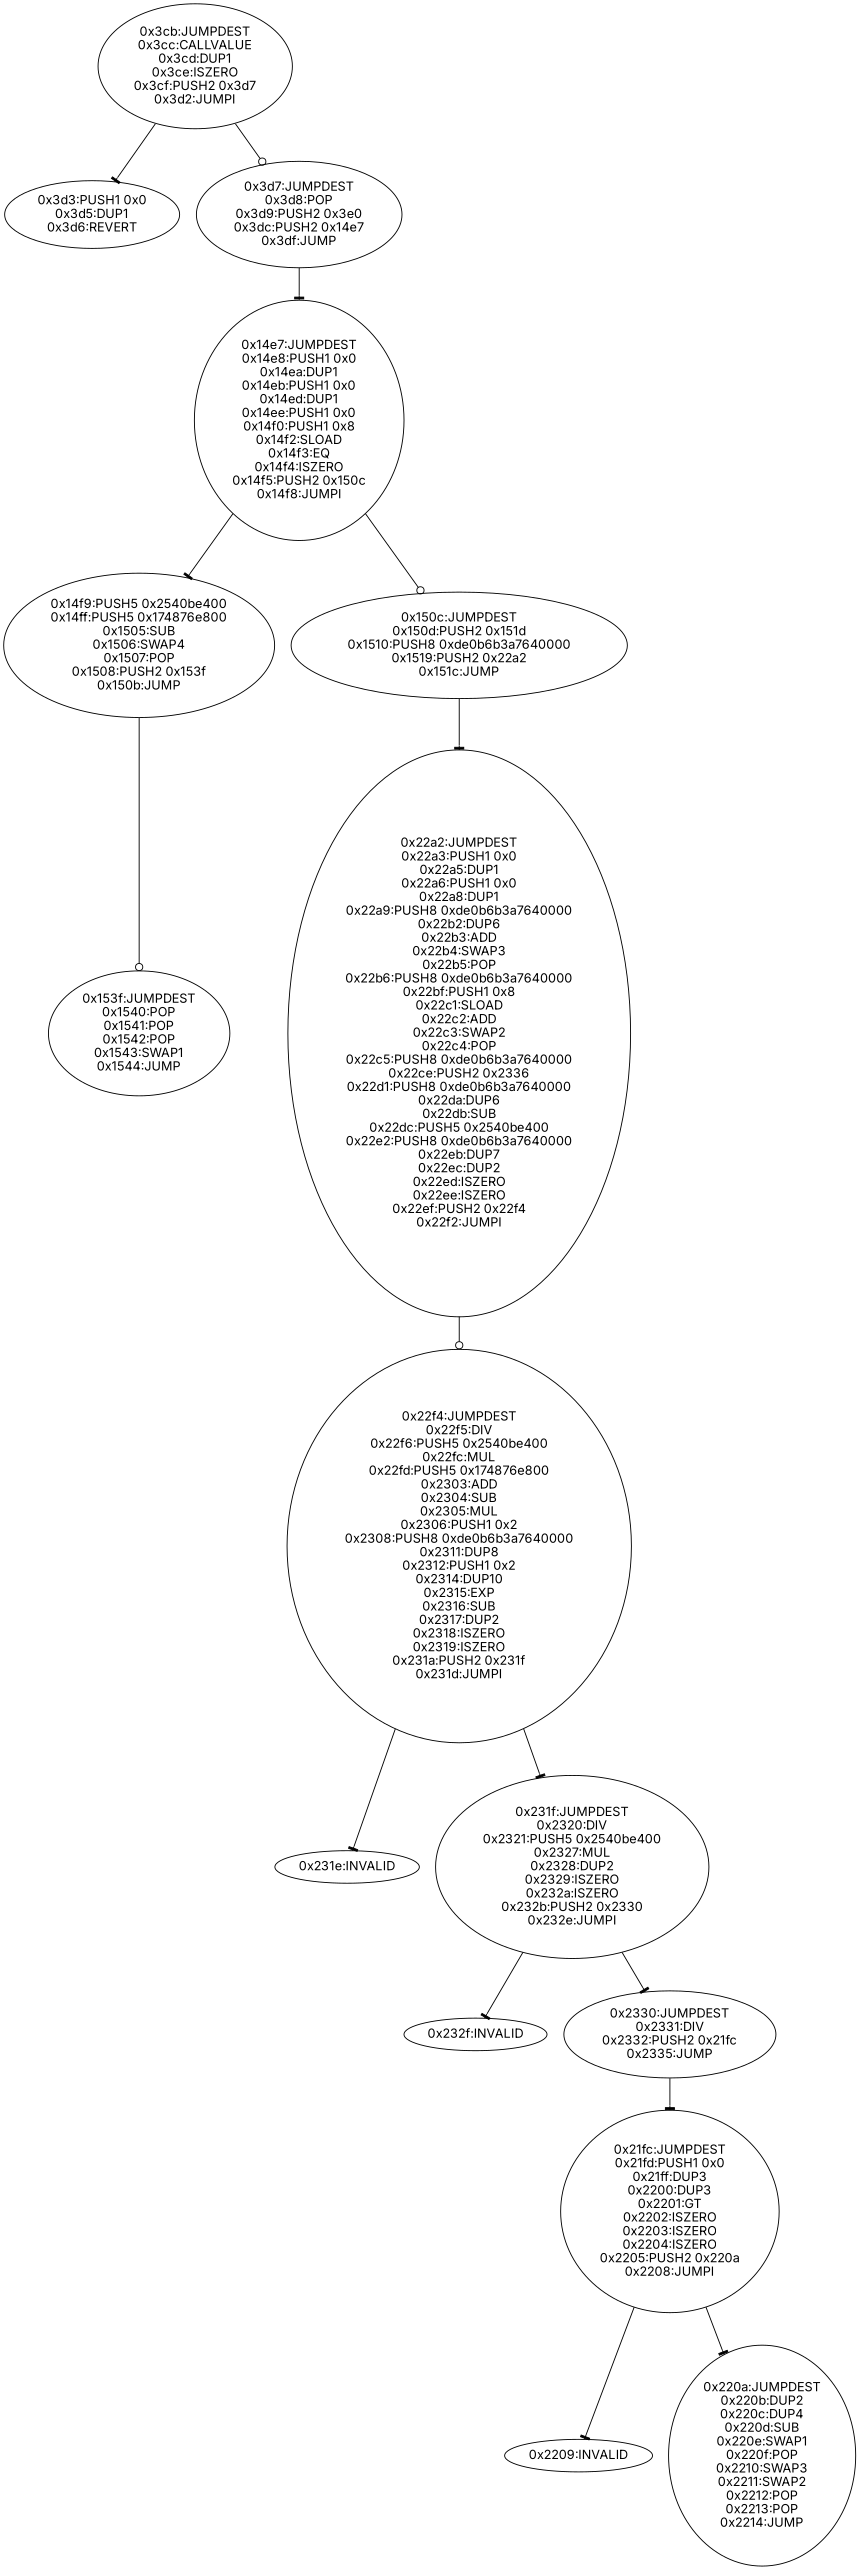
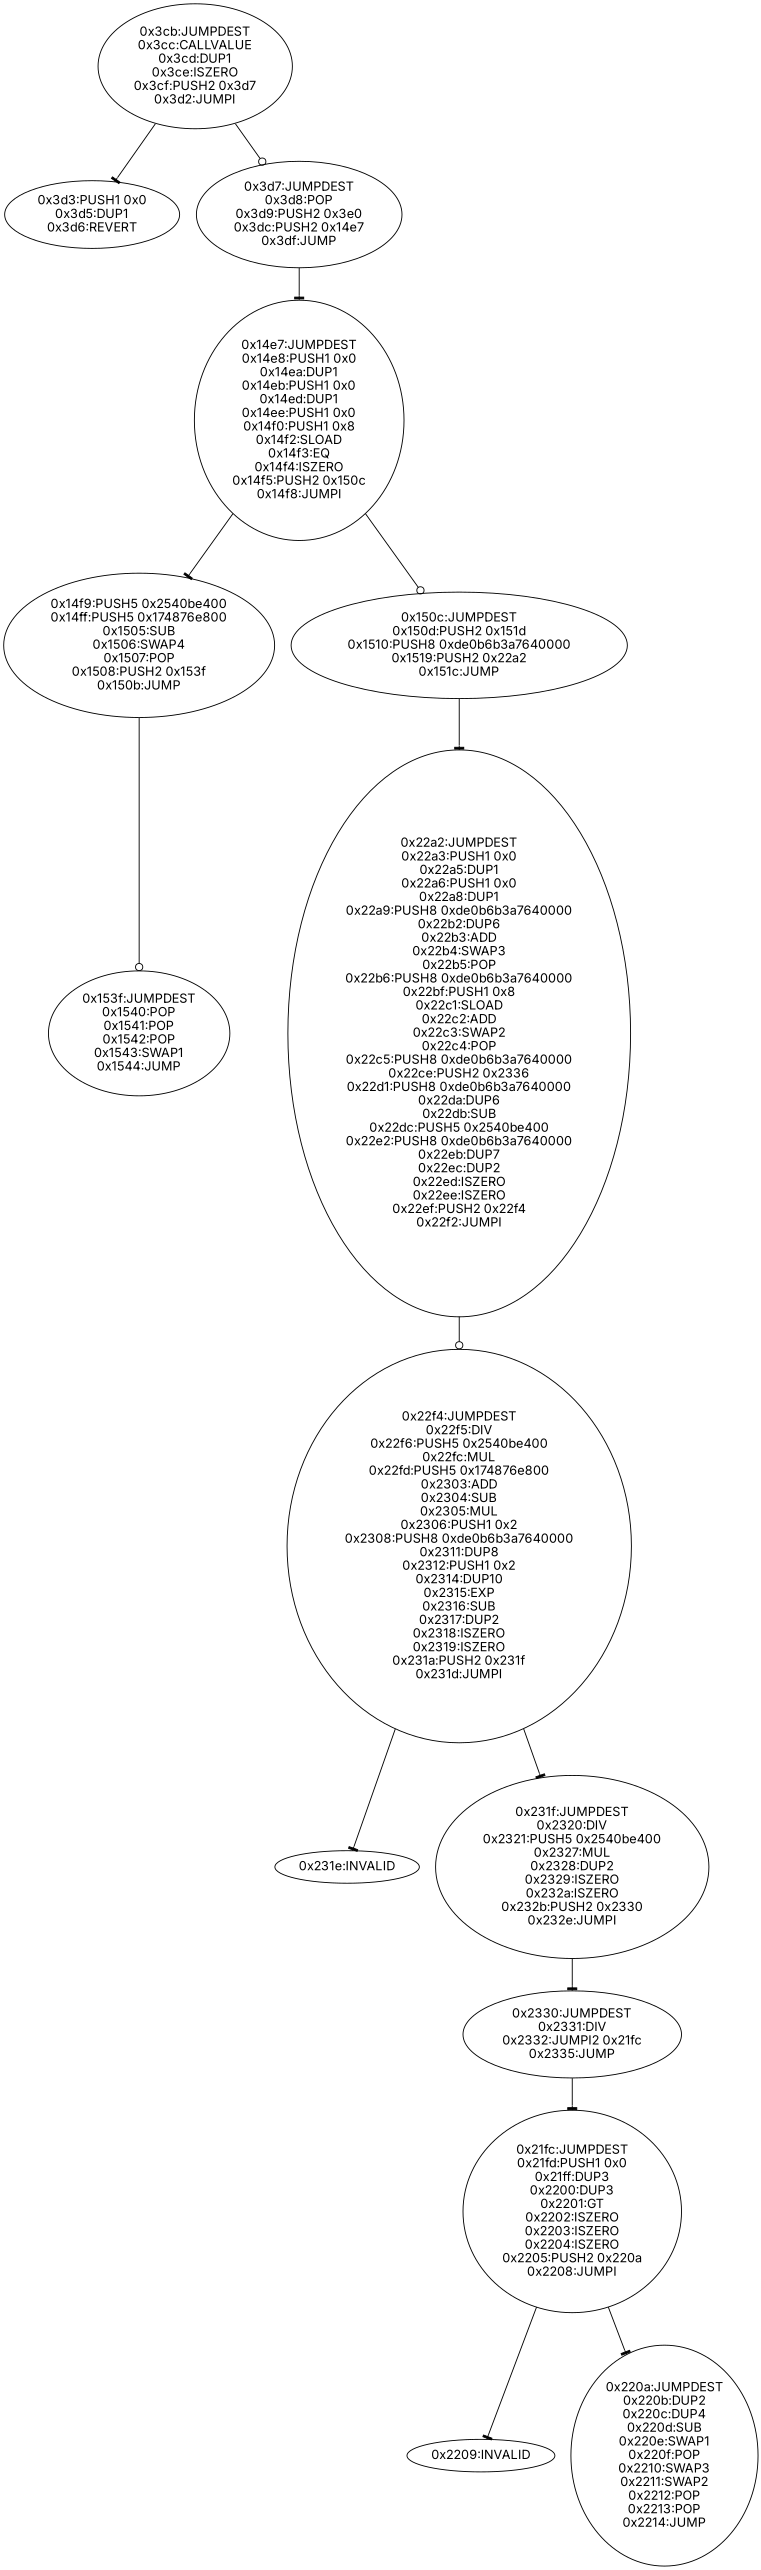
(476, 2034) -> none
(670, 2034) -> (572, 2034)
